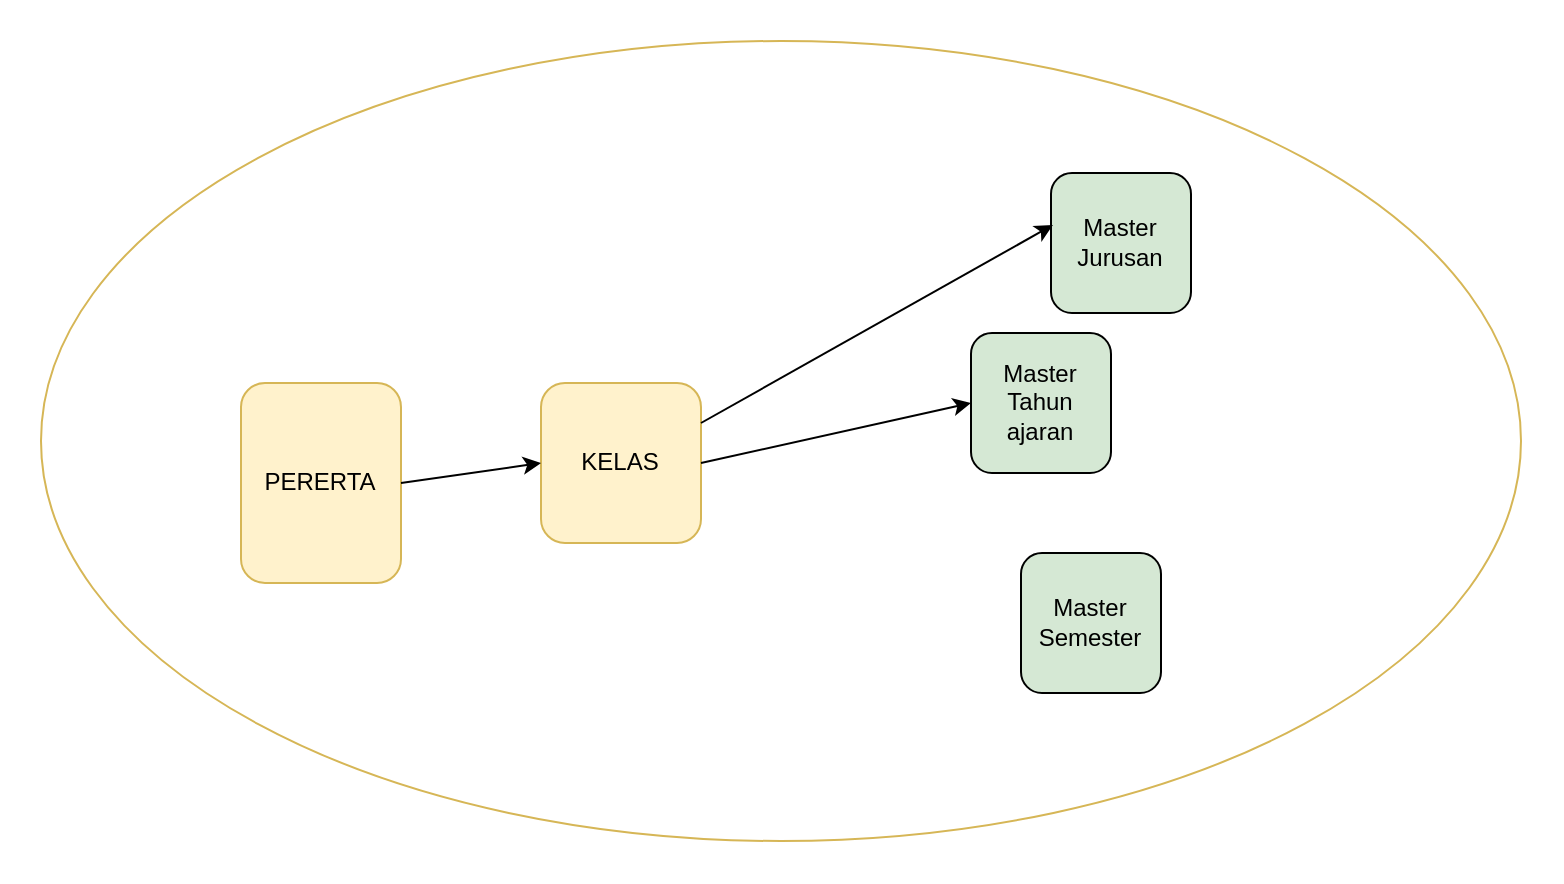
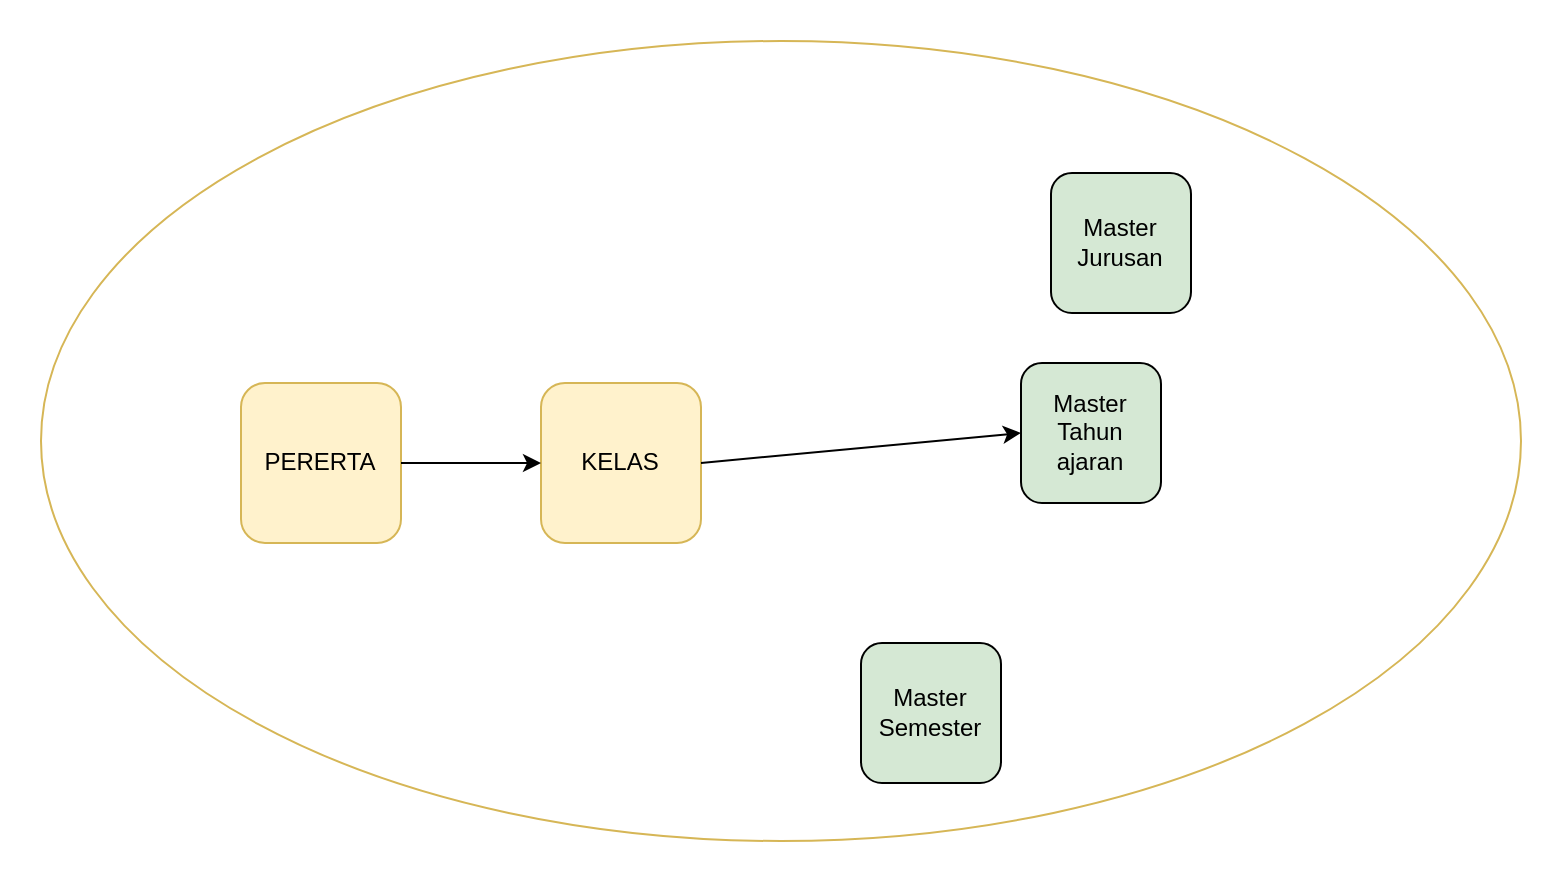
(871, 327) -> none
(1041, 403) -> (1091, 433)
(321, 483) -> (321, 463)
(1091, 623) -> (931, 713)
